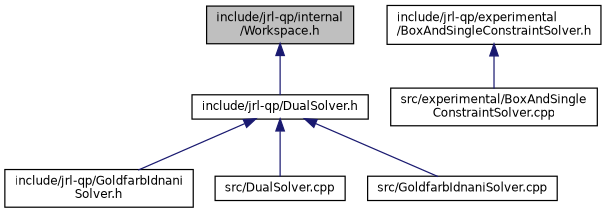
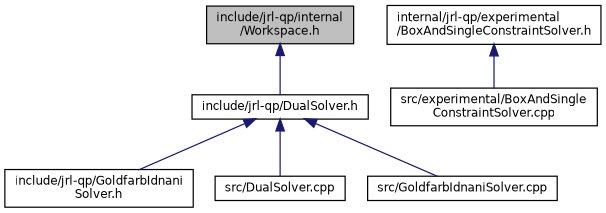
(494, 25) -> (494, 25)
